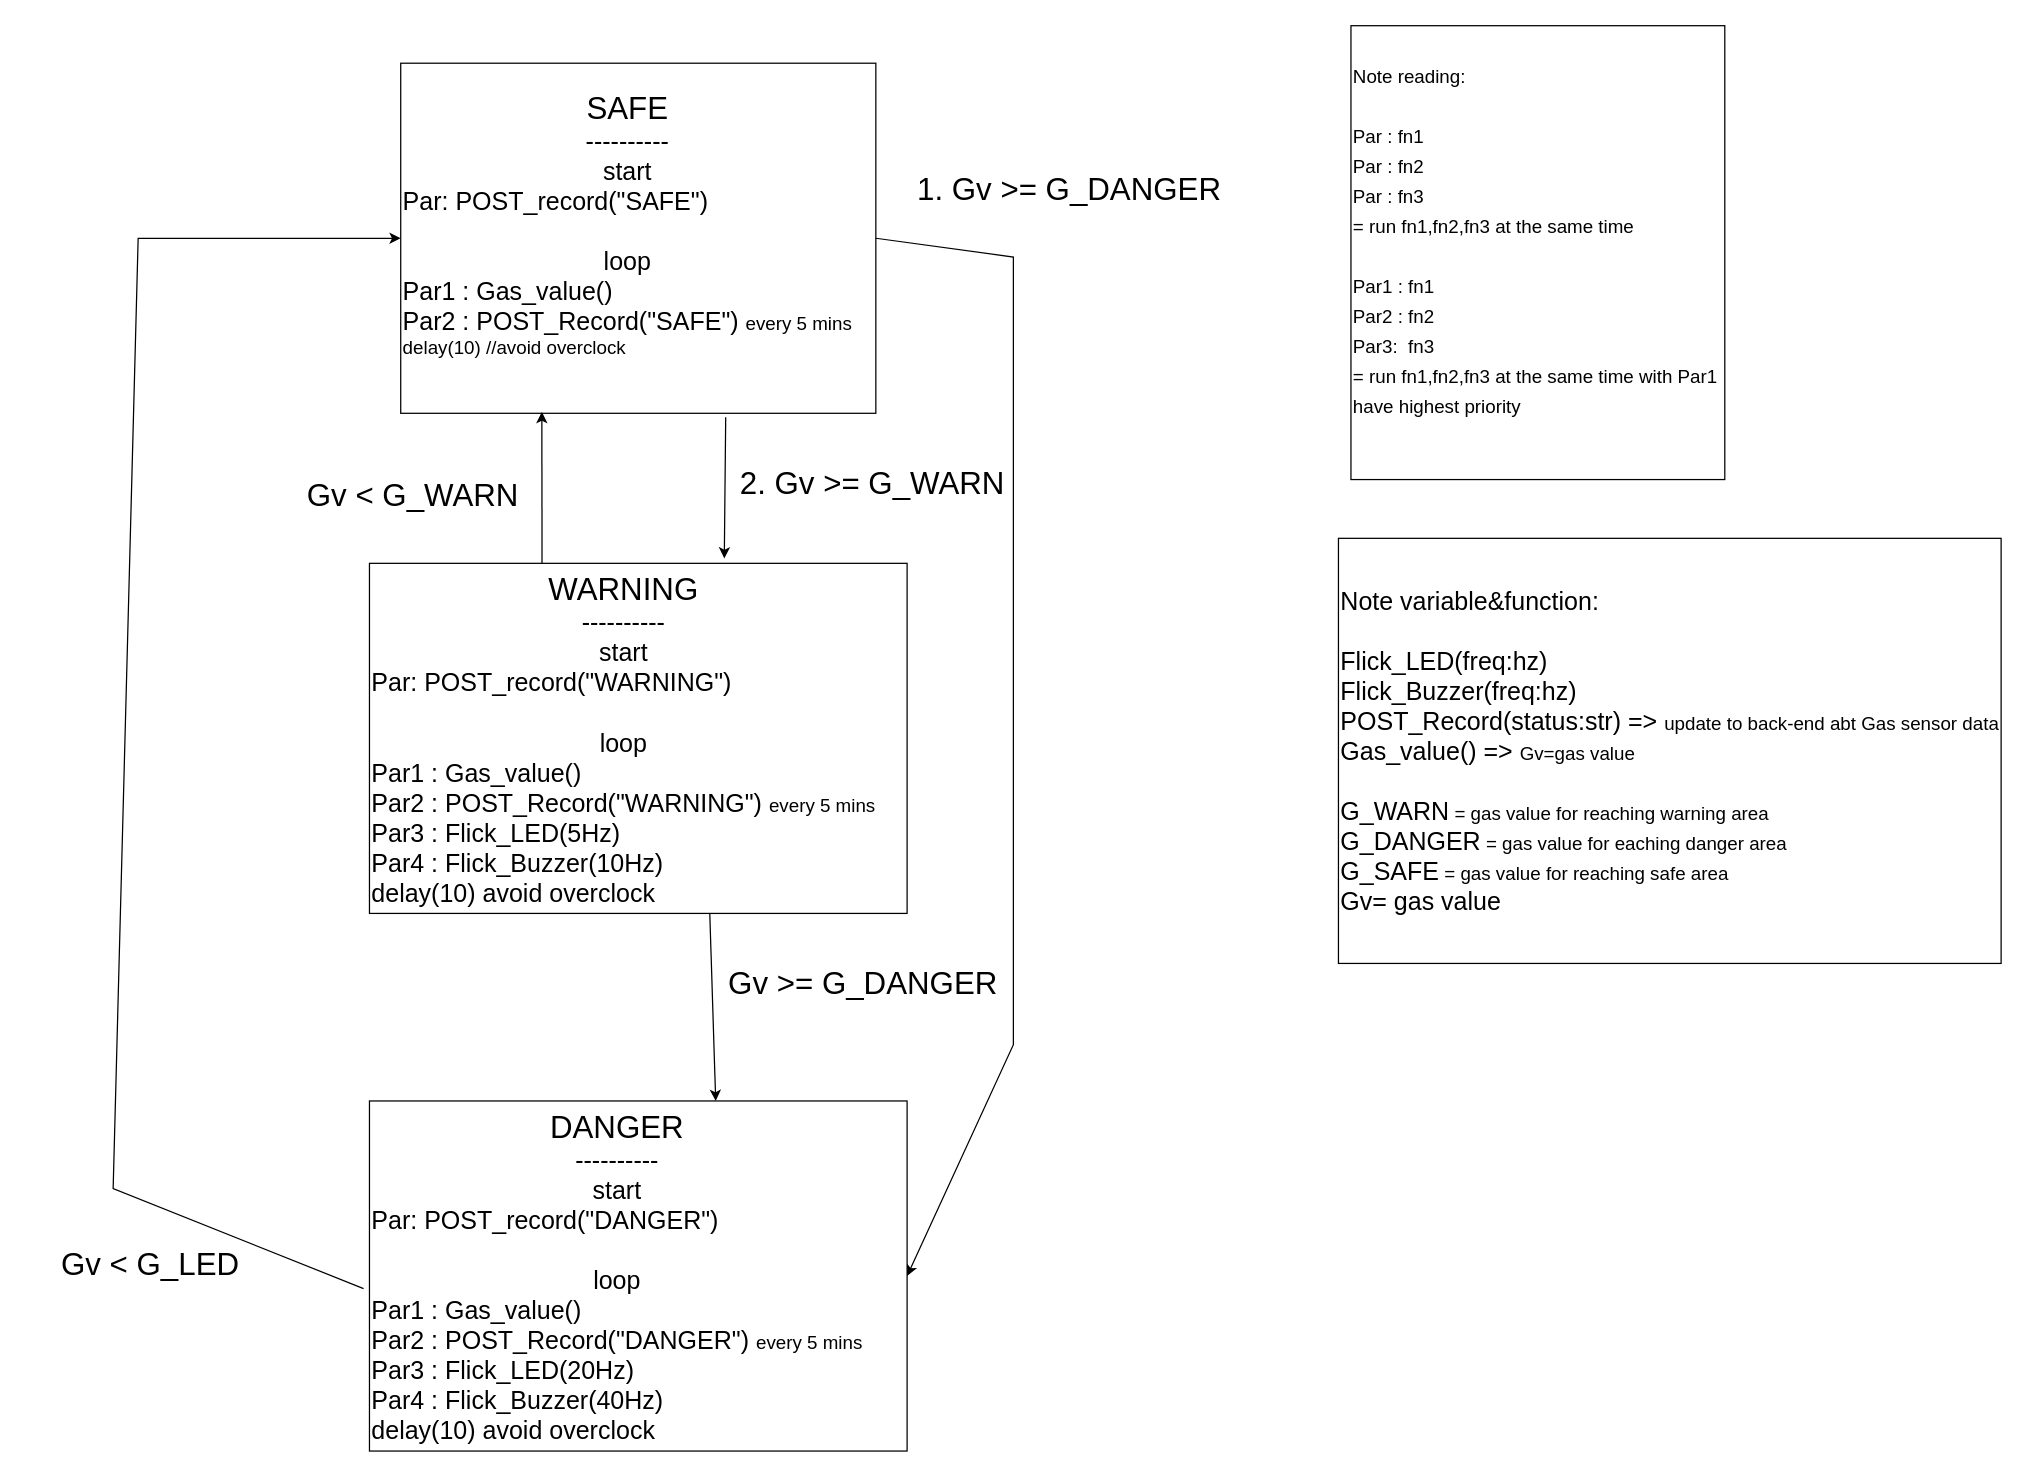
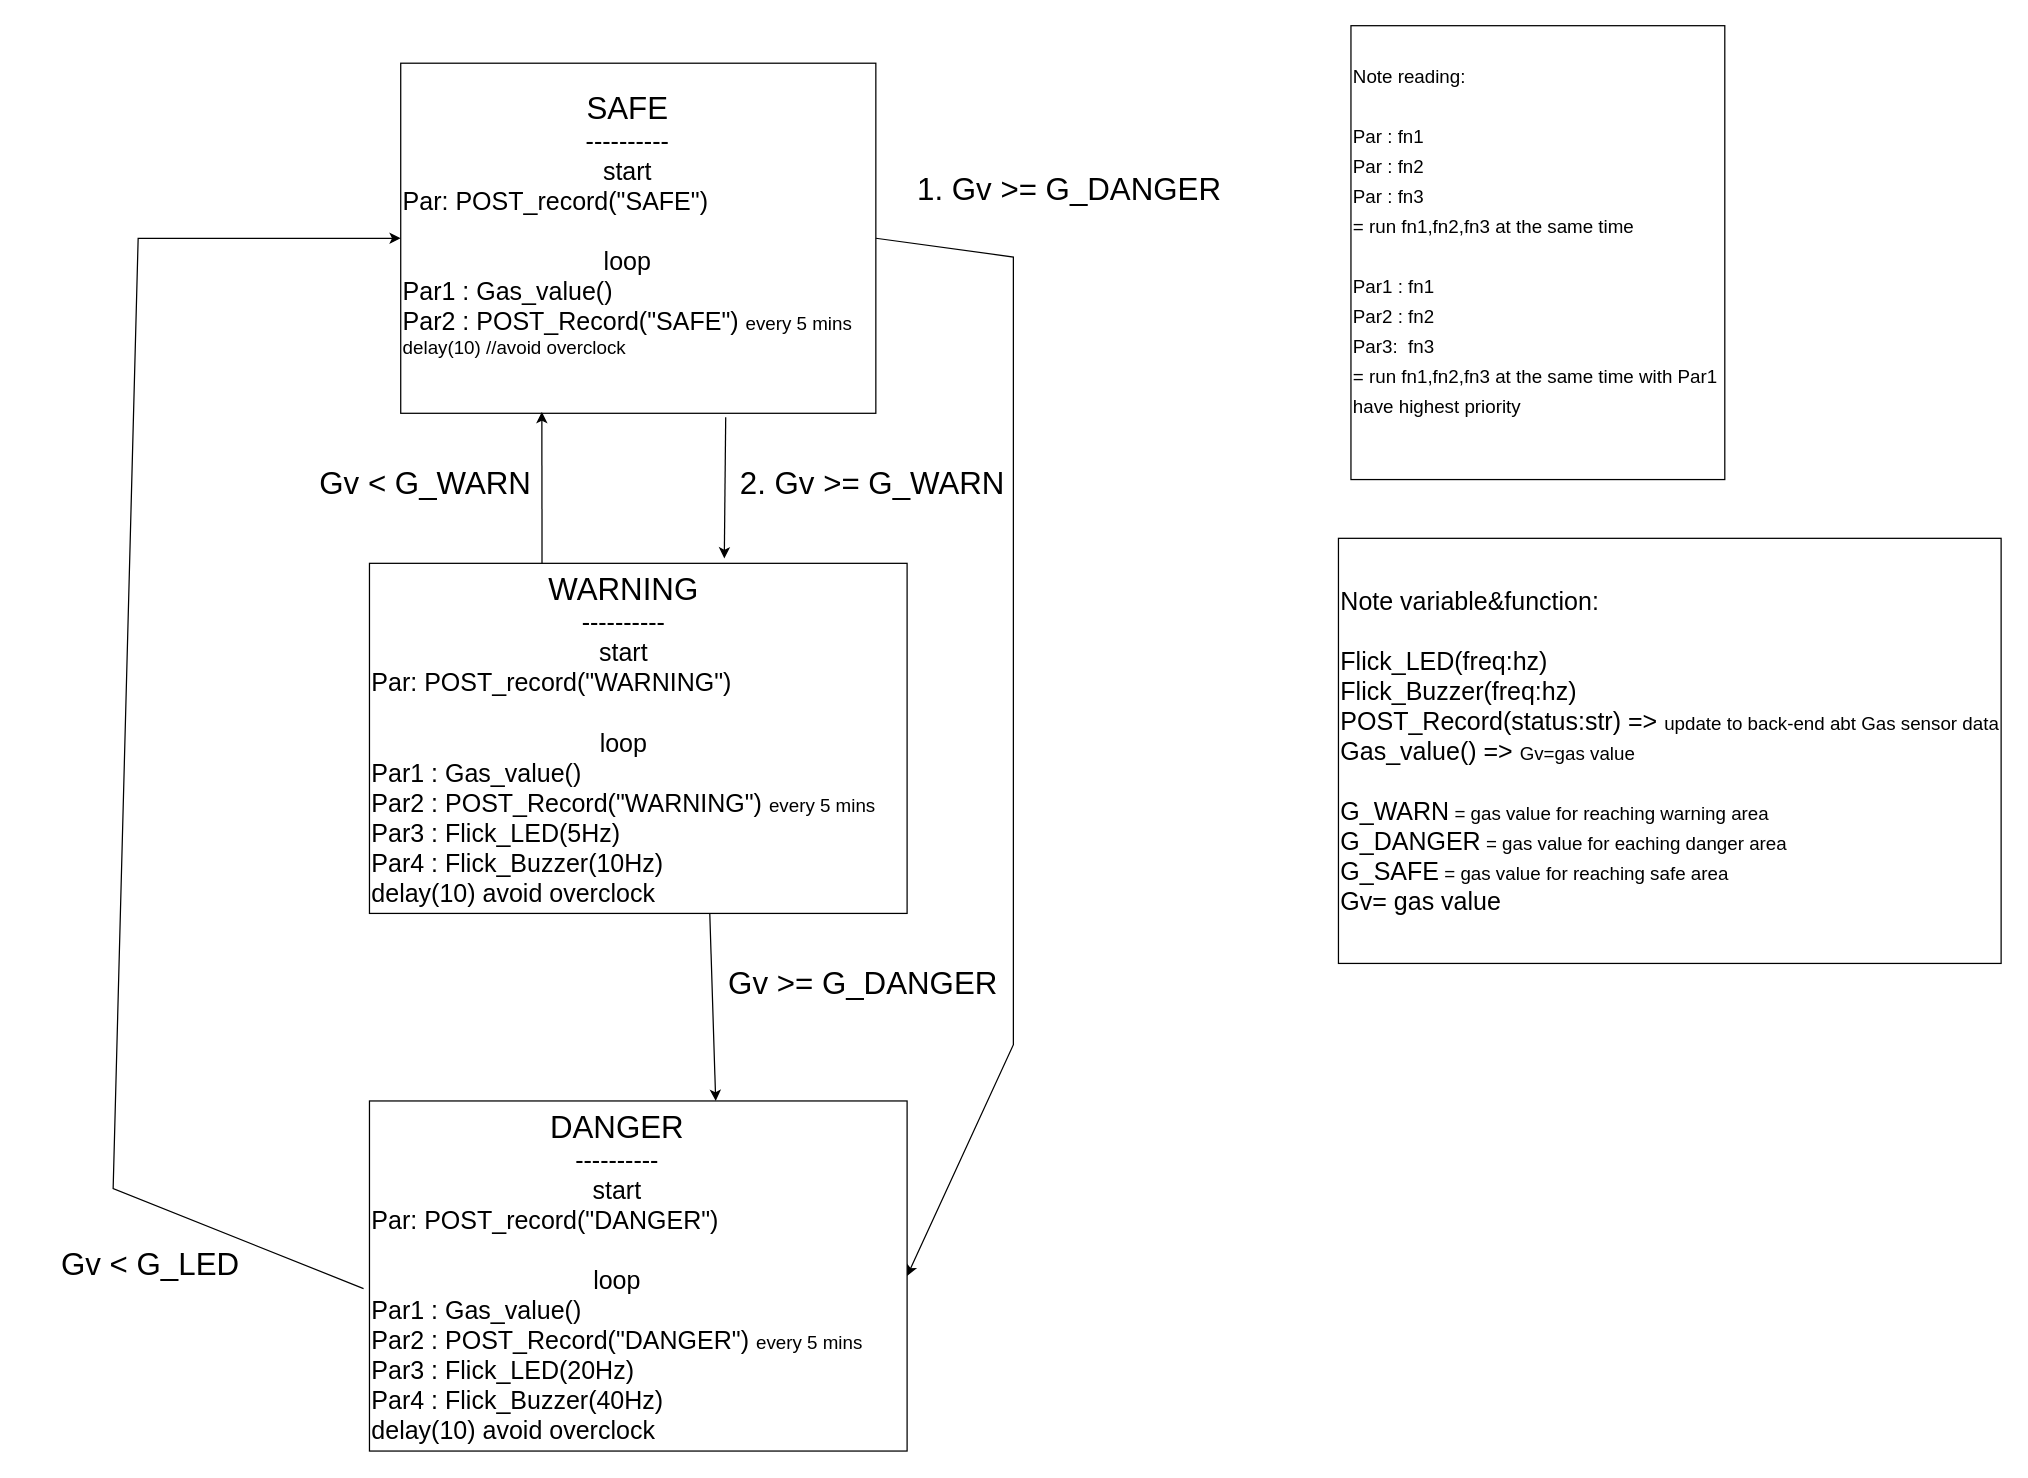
(413, 494) -> (426, 482)
